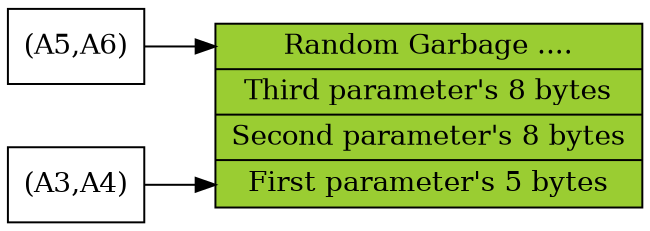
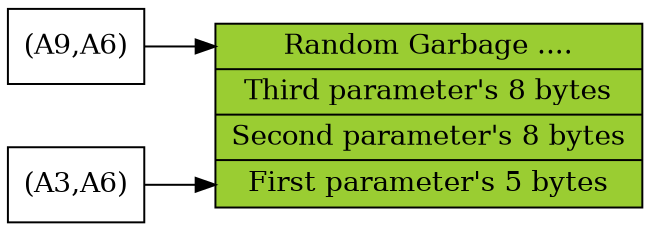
(76, 46) -> (76, 46)
(76, 185) -> (76, 185)
